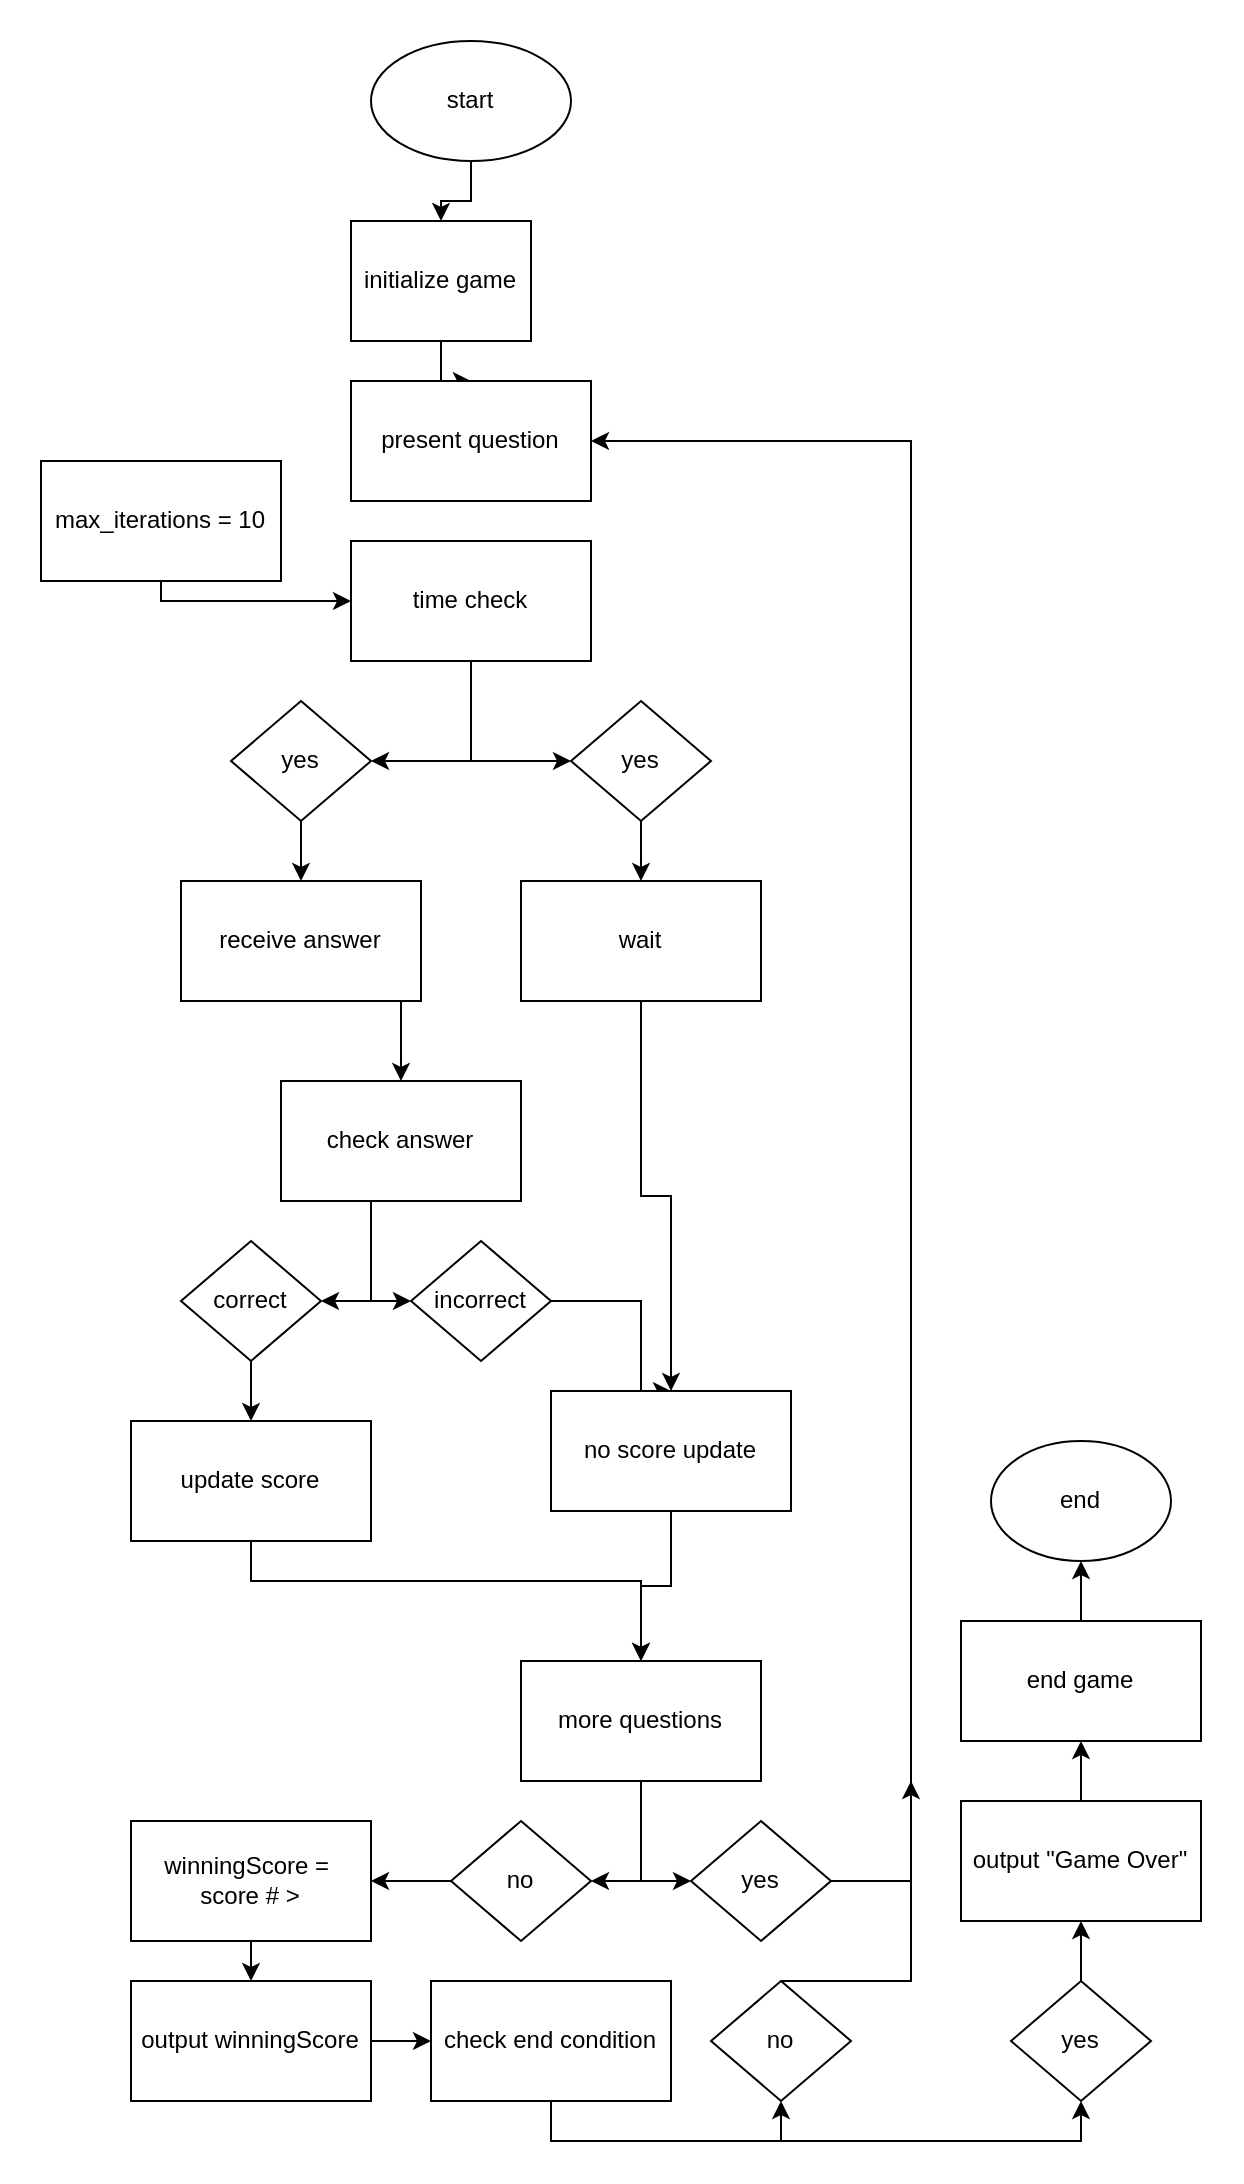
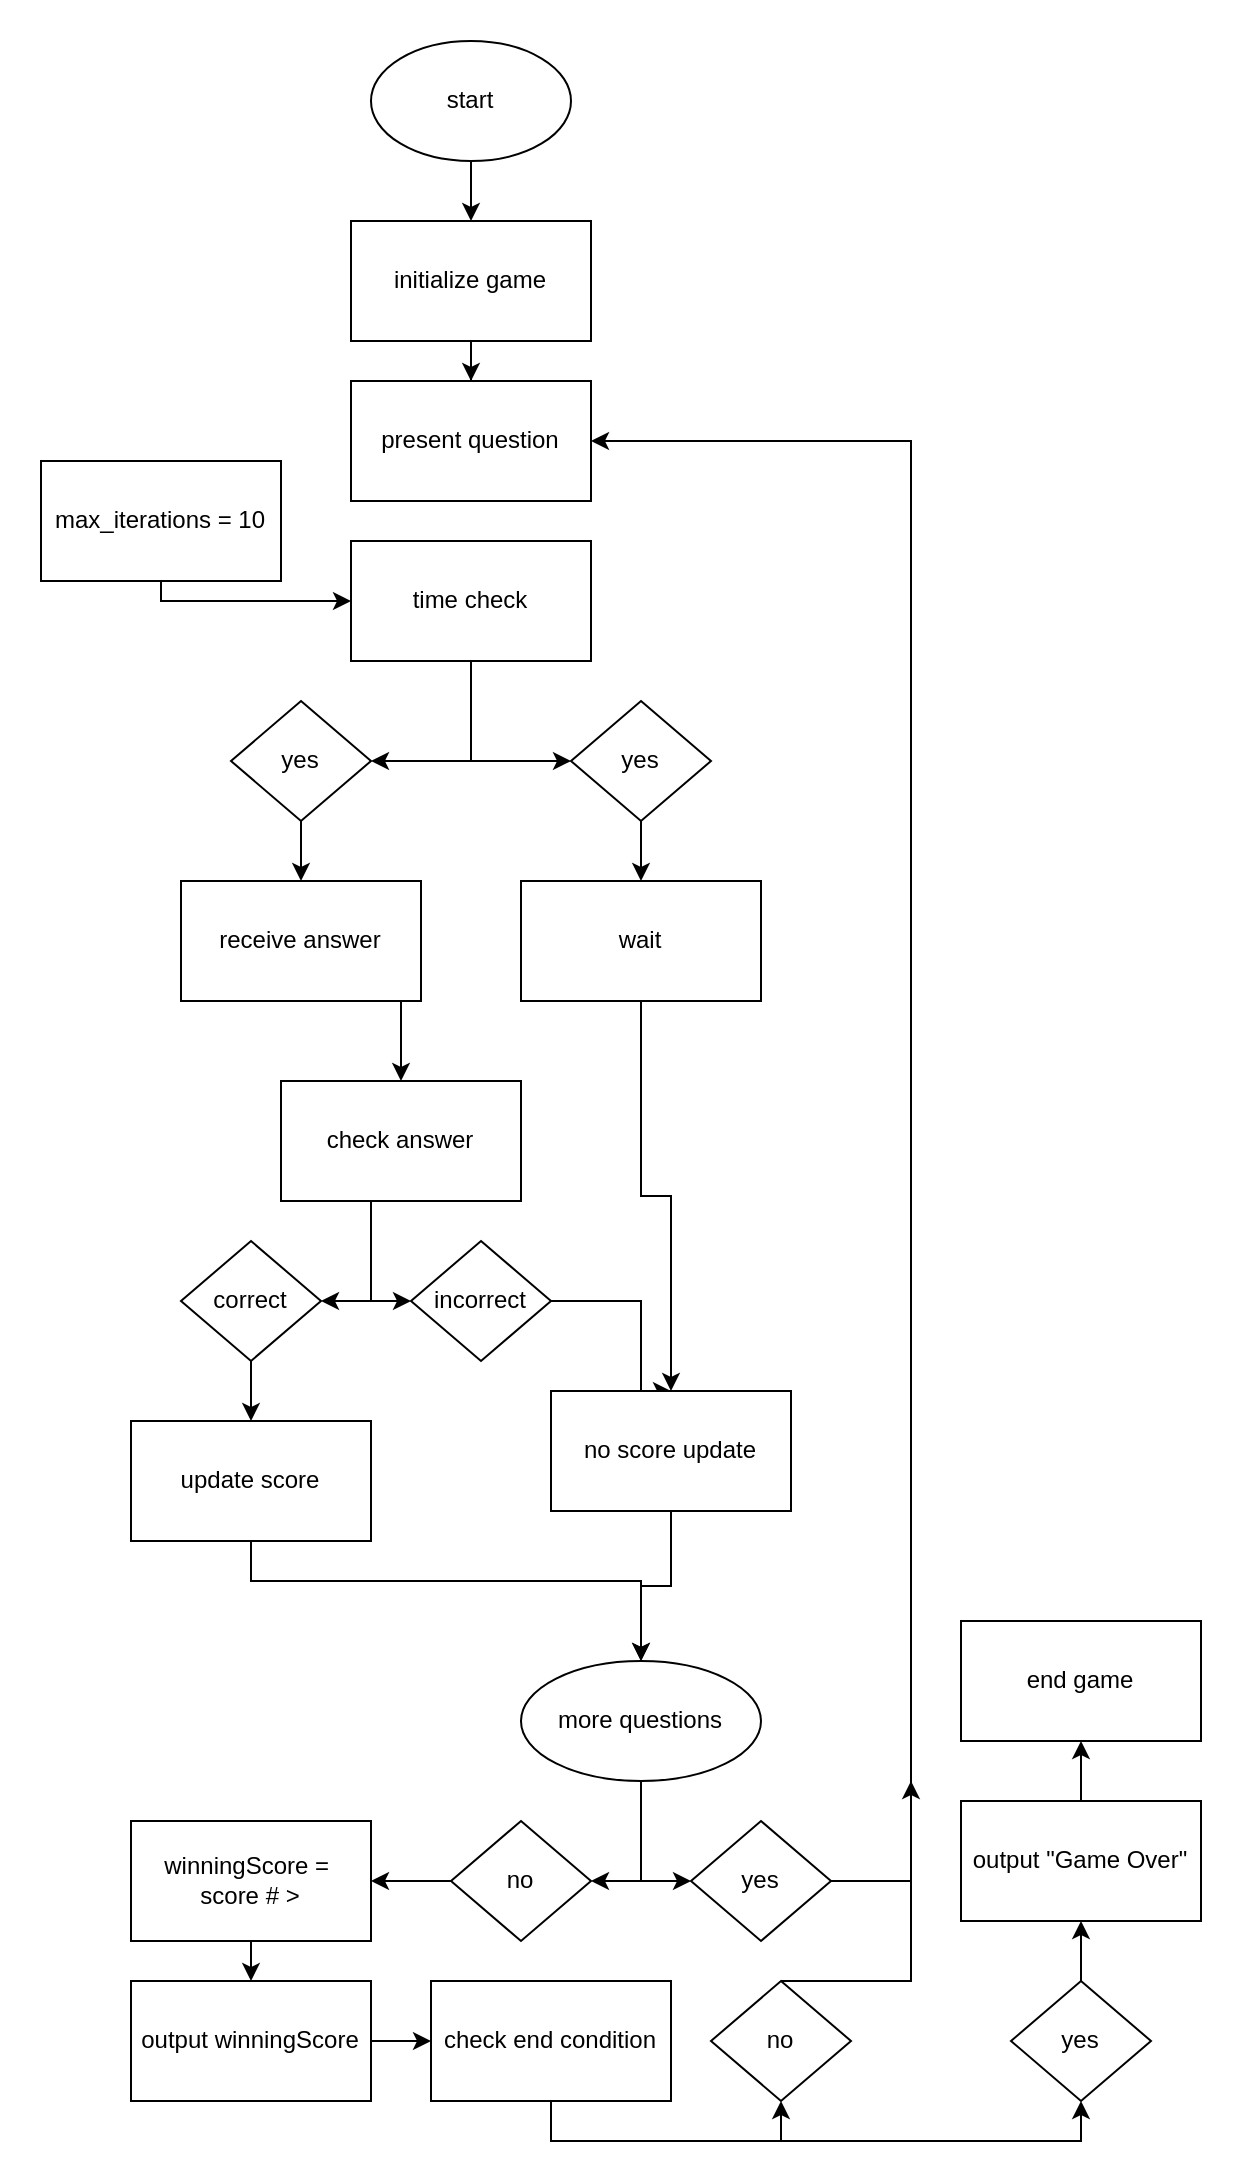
(441, 281) -> (471, 281)
(1081, 1501) -> none
(1081, 1584) -> none
(641, 1721) -> (641, 1721)
